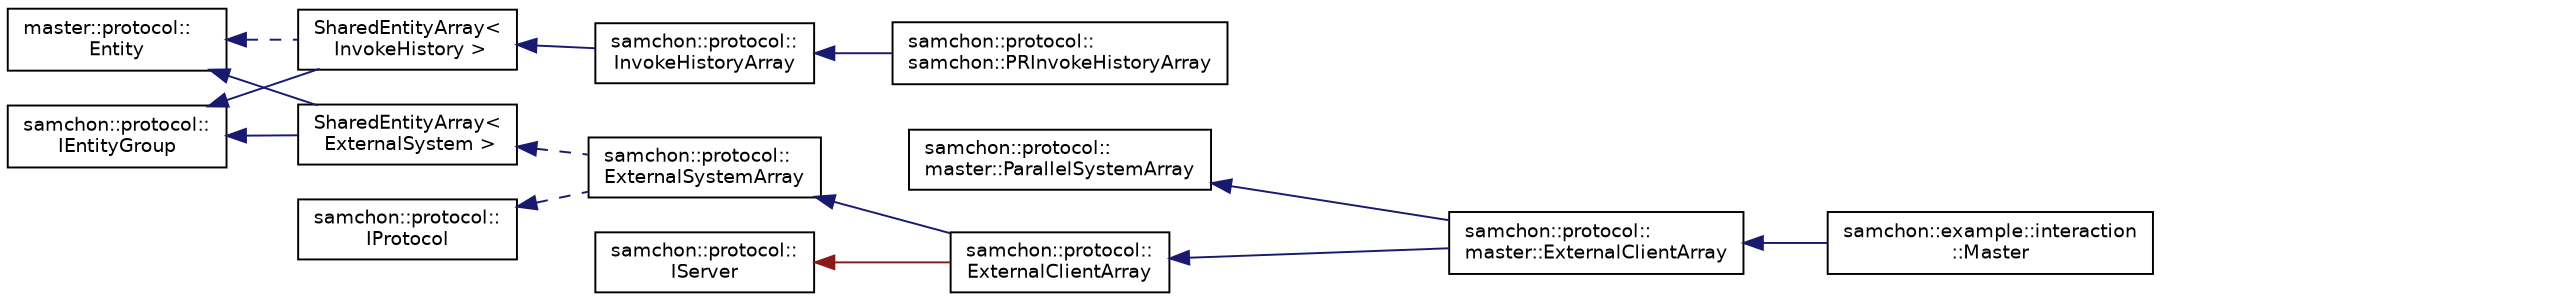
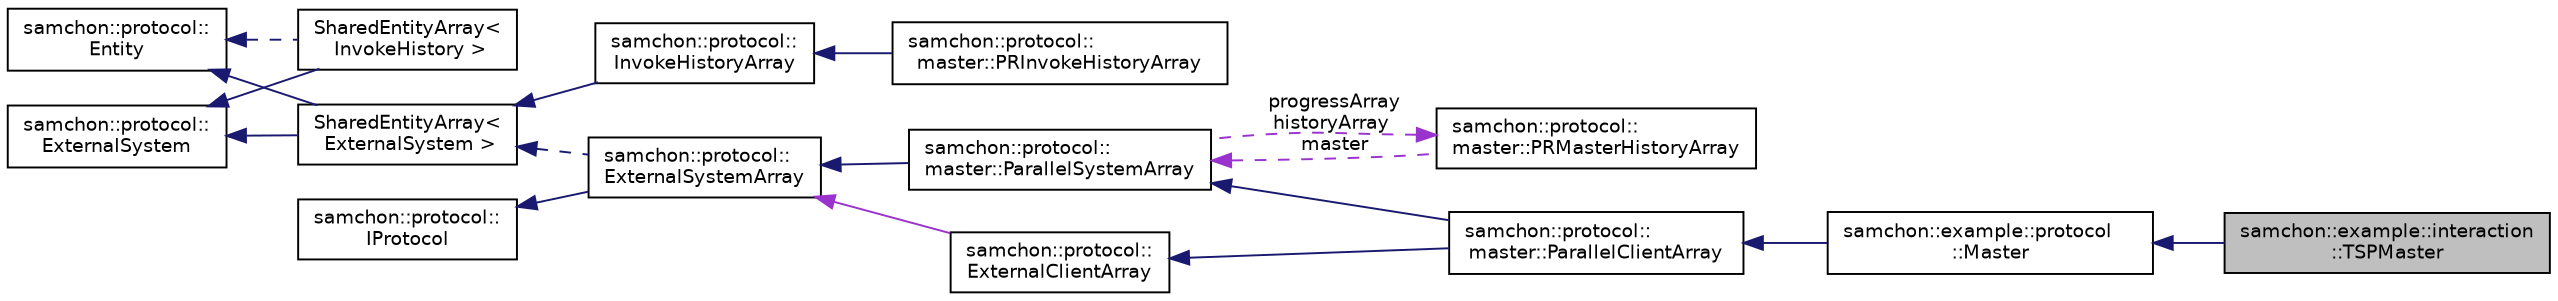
(117, 40) -> (117, 40)
(566, 47) -> (566, 91)
(1060, 53) -> (1060, 53)
(117, 136) -> (117, 136)
none -> (1596, 138)
none -> (875, 164)
(562, 197) -> (562, 197)
(892, 218) -> (892, 218)
(1596, 243) -> (1596, 243)
(1990, 243) -> (1990, 243)
none -> (2387, 243)
(705, 262) -> none
